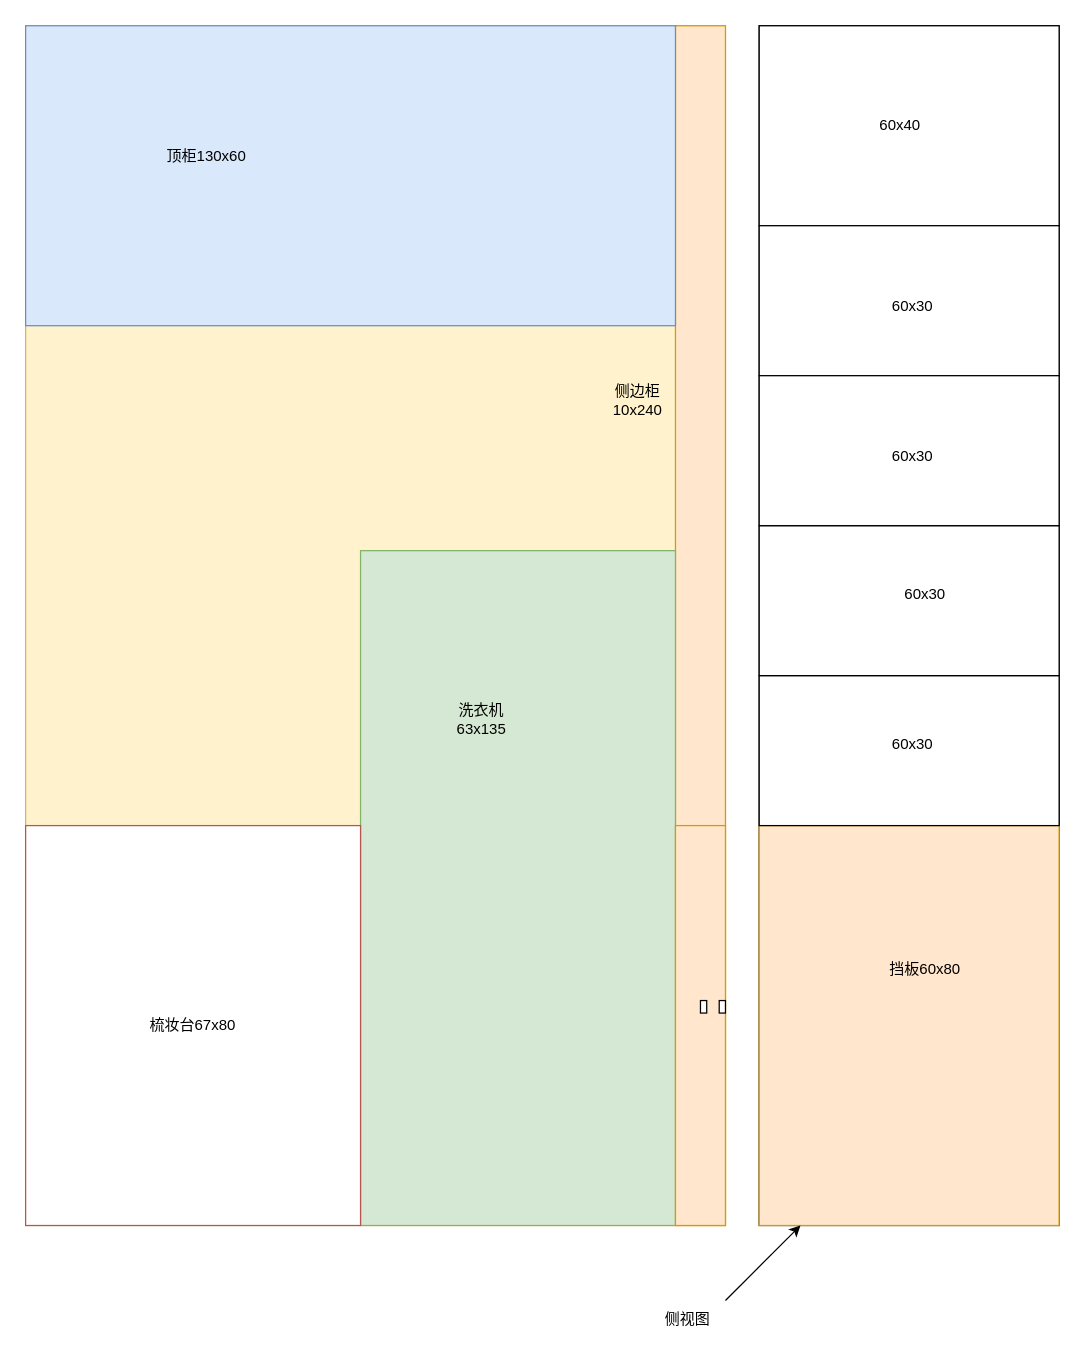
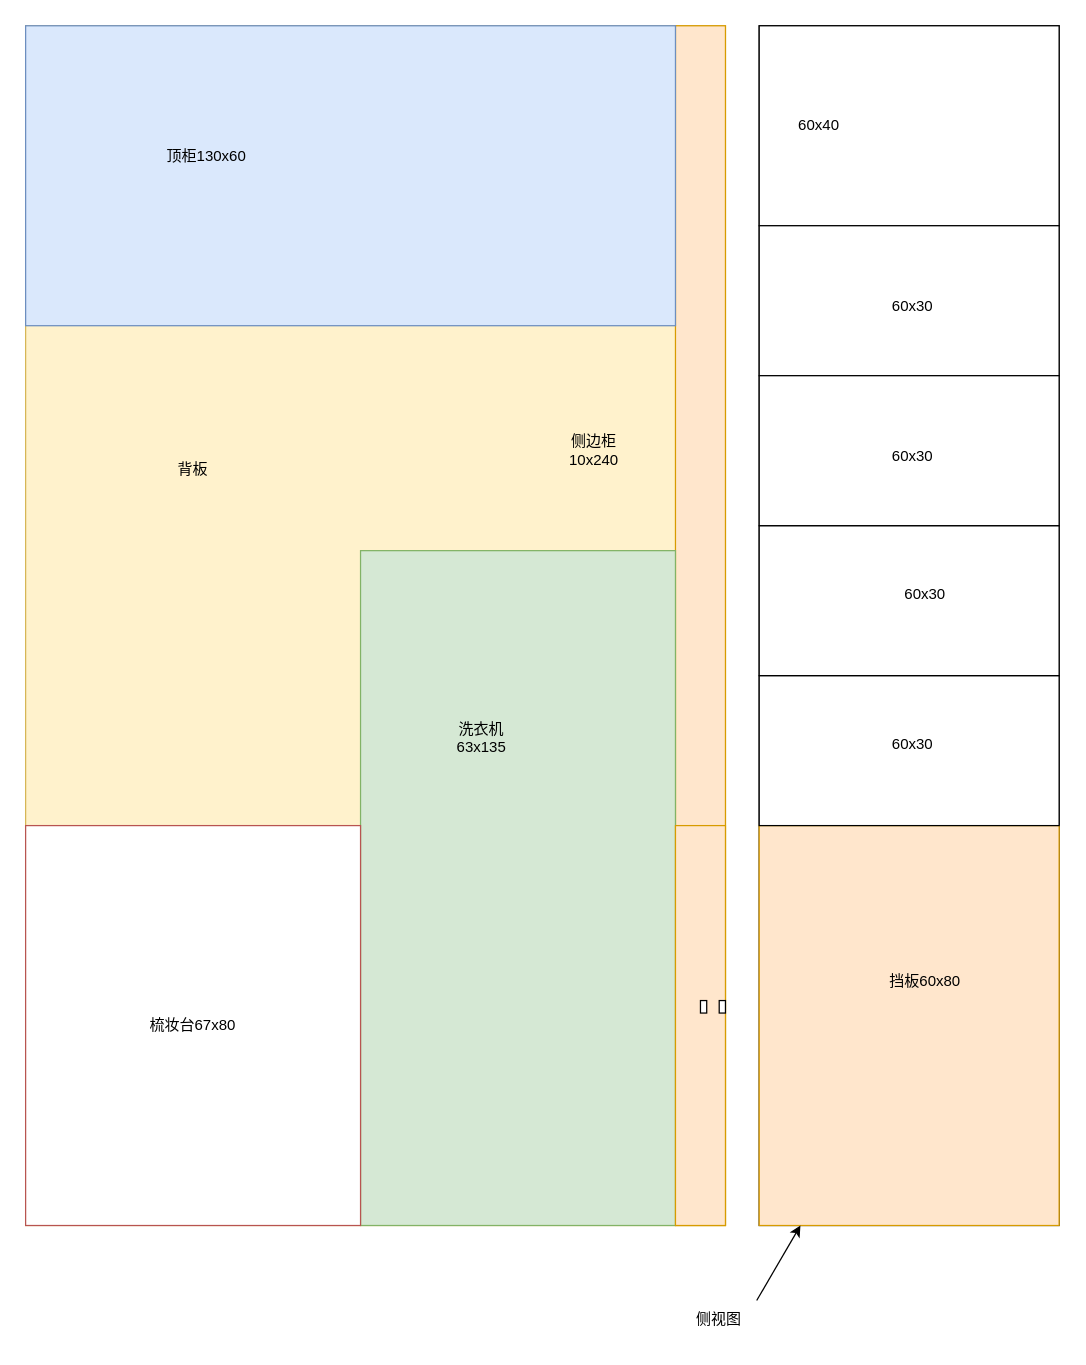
(901, 126) -> (819, 126)
(638, 401) -> (594, 451)
none -> (193, 469)
(482, 719) -> (482, 738)
(926, 969) -> (926, 982)
(688, 1319) -> (719, 1319)
